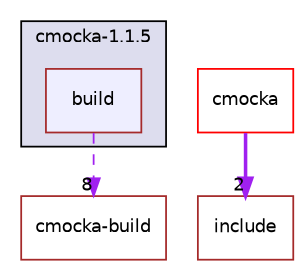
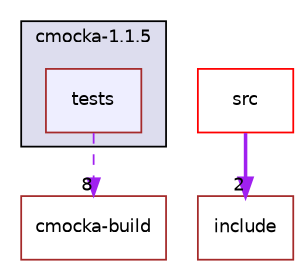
(94, 101) -> (94, 101)
(246, 101) -> (246, 101)
